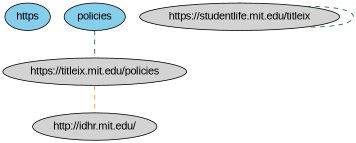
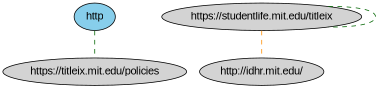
(28, 17) -> none
(95, 17) -> (95, 17)
(95, 99) -> (262, 44)
